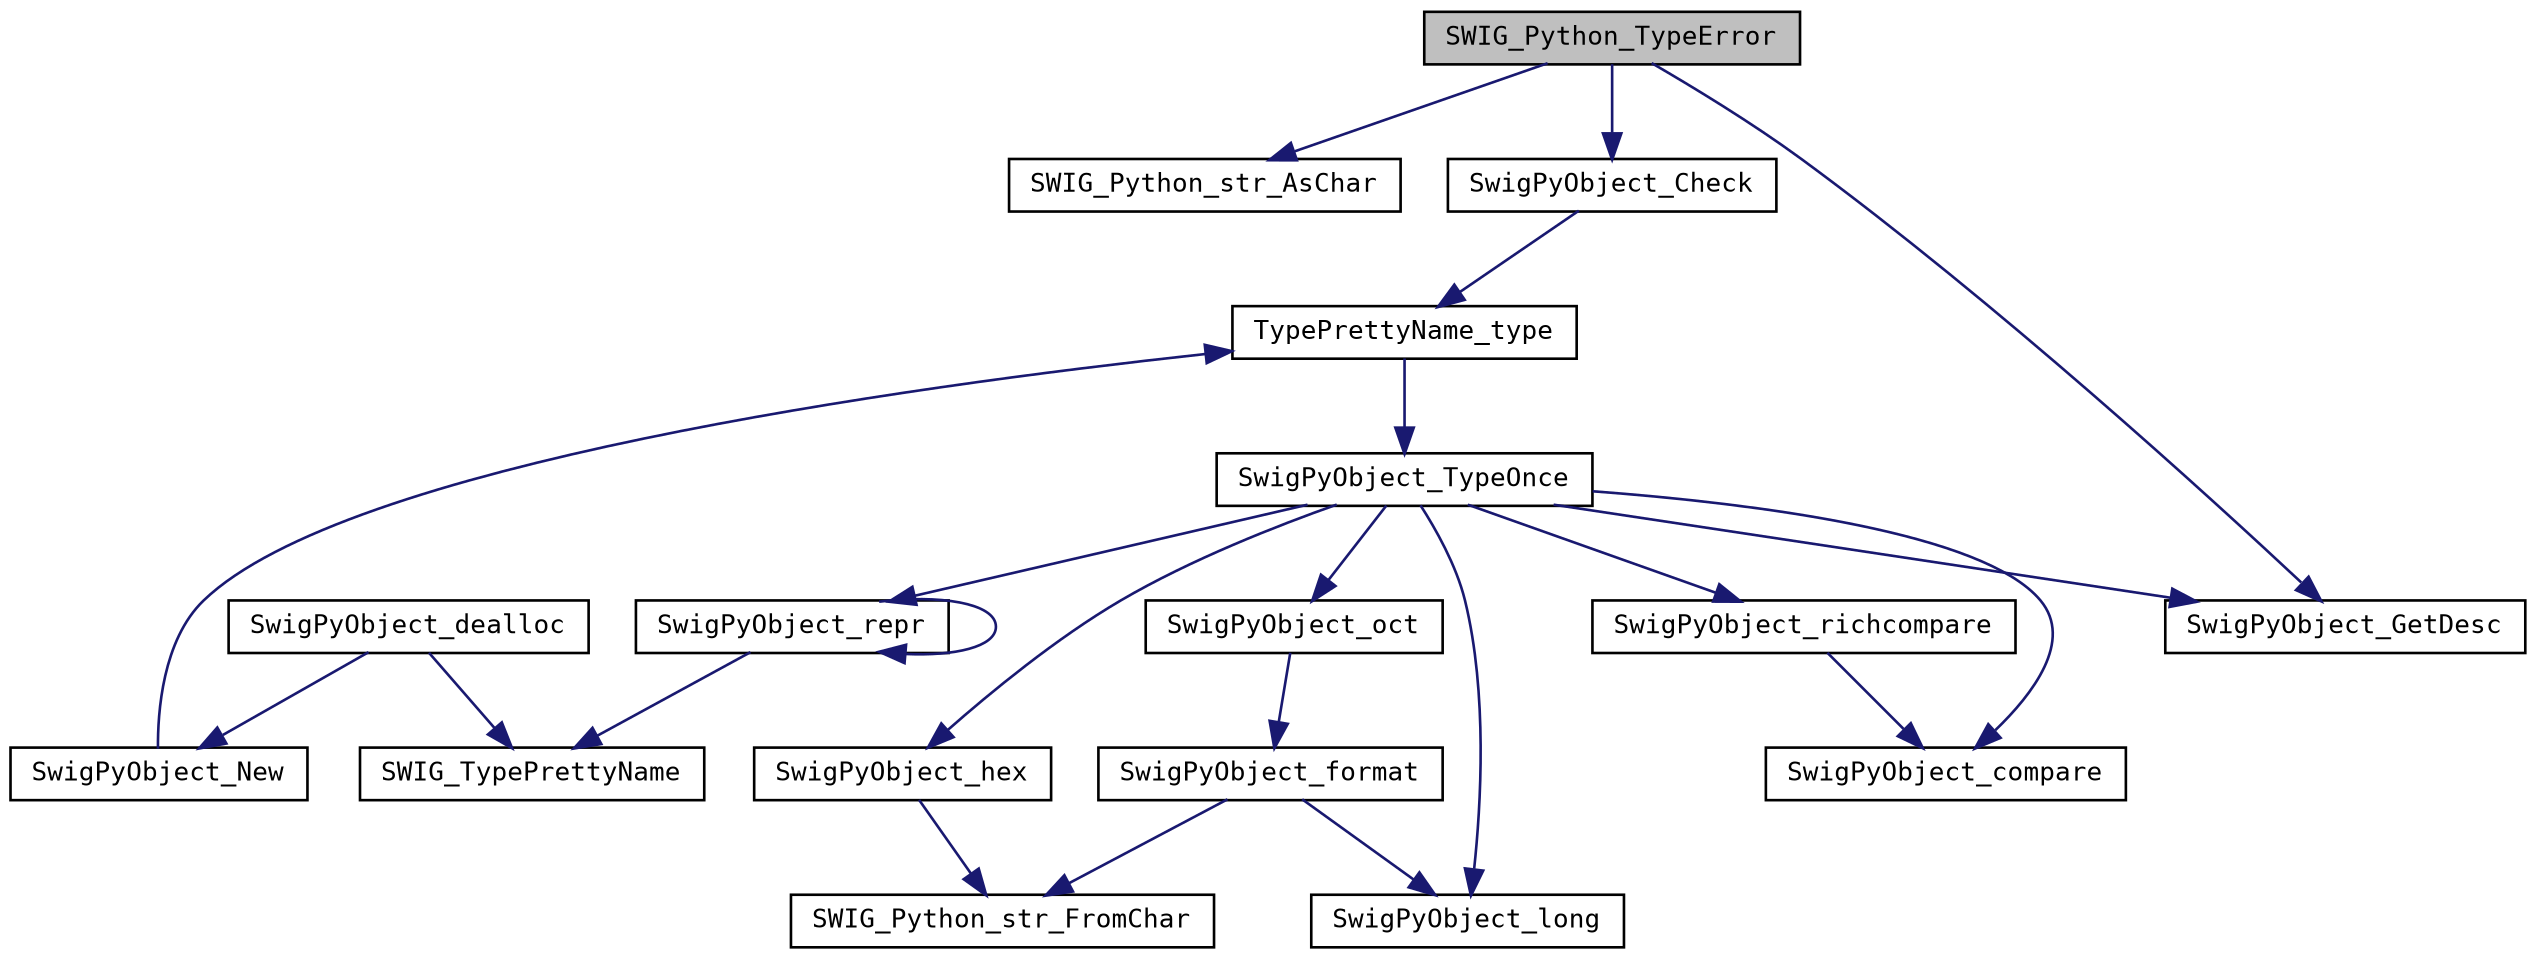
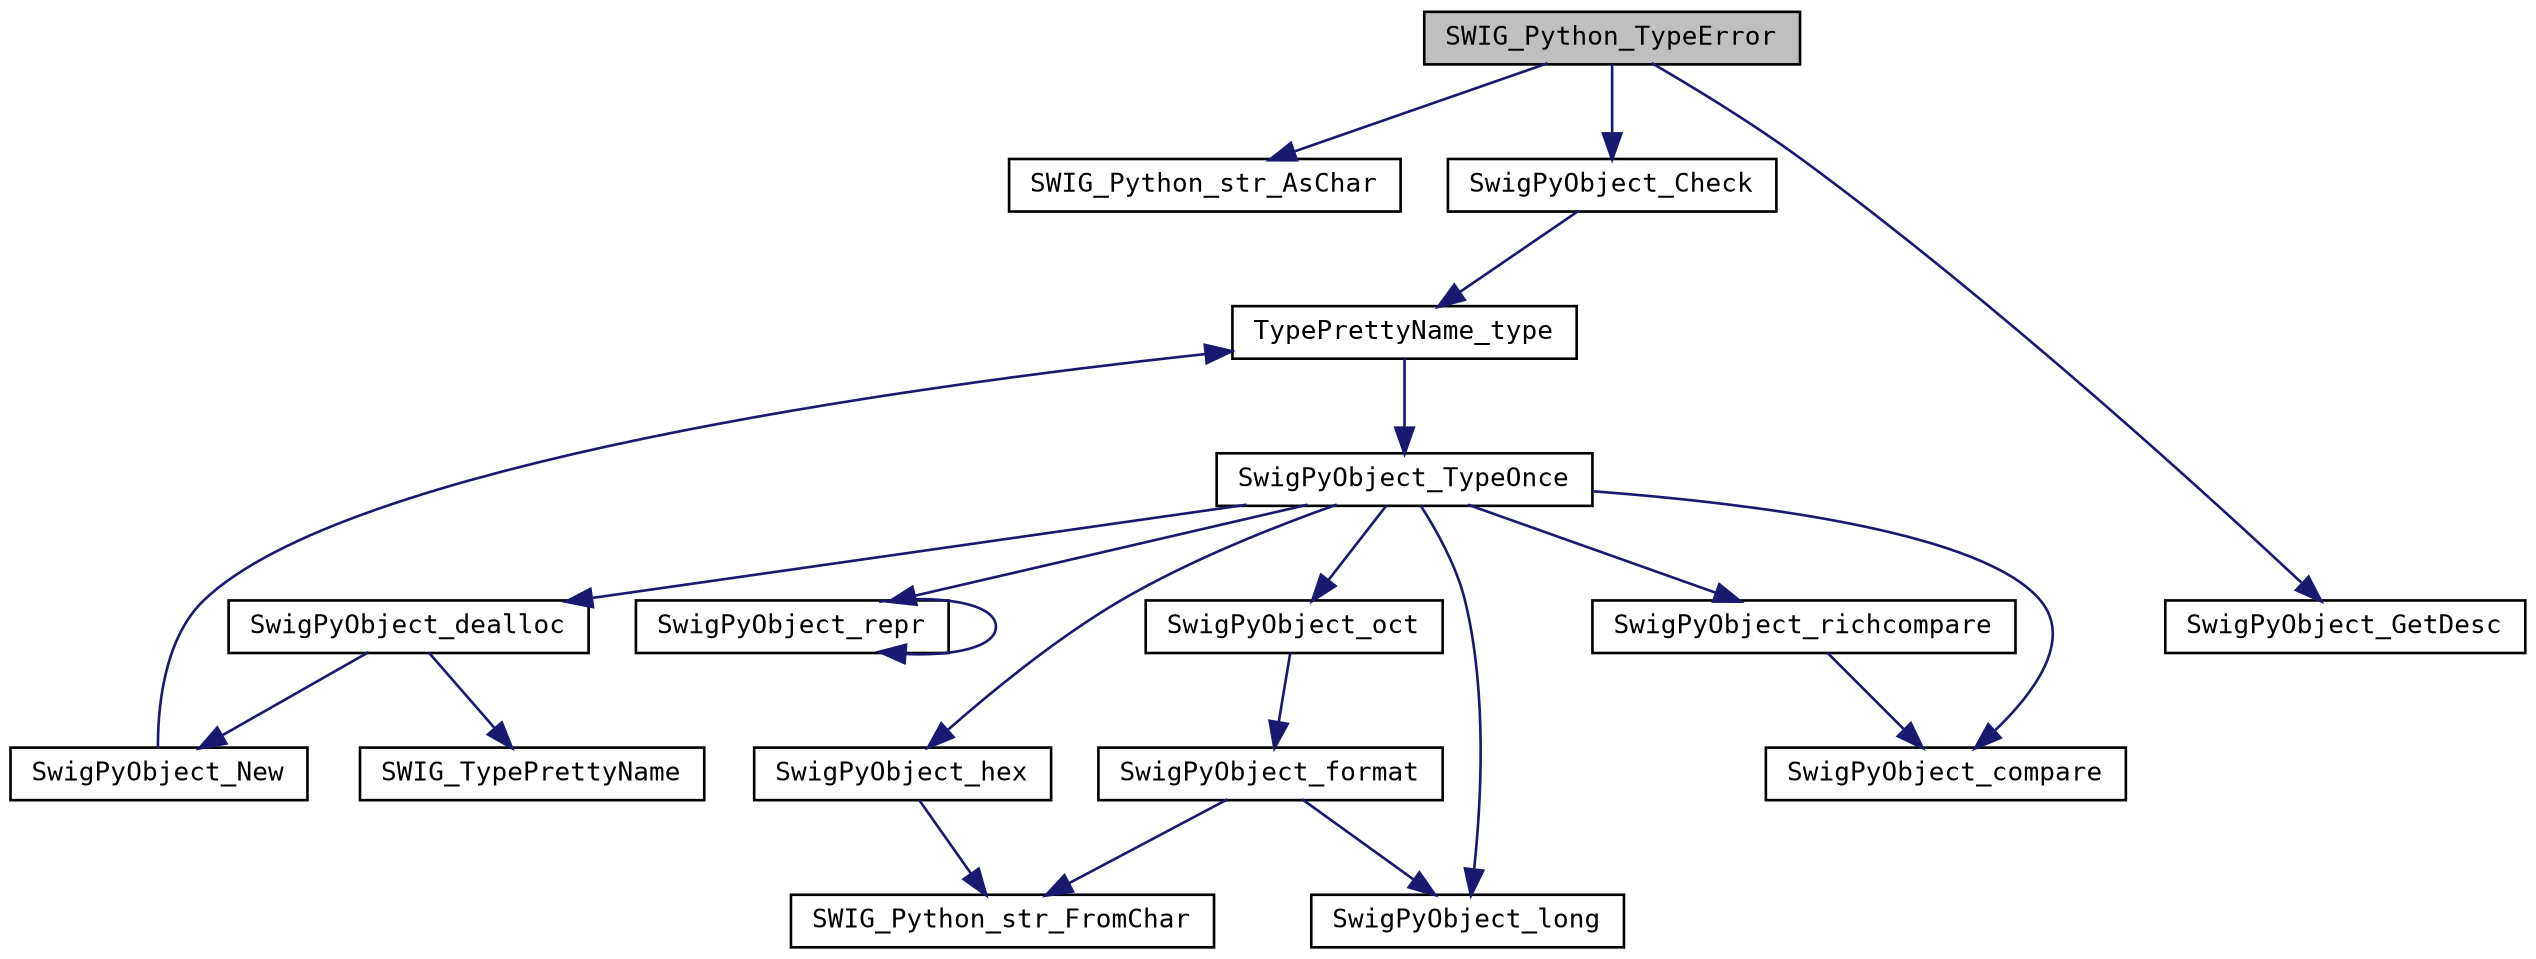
(1862, 551) -> (920, 551)
(674, 694) -> none
